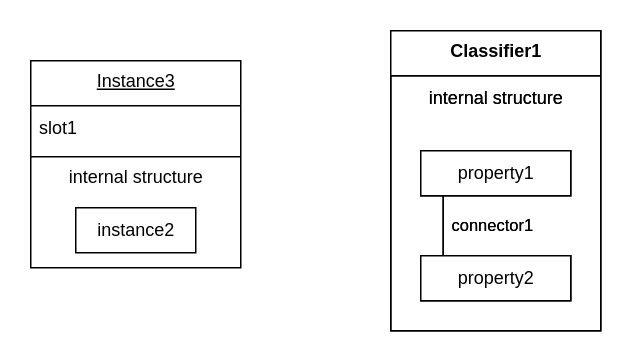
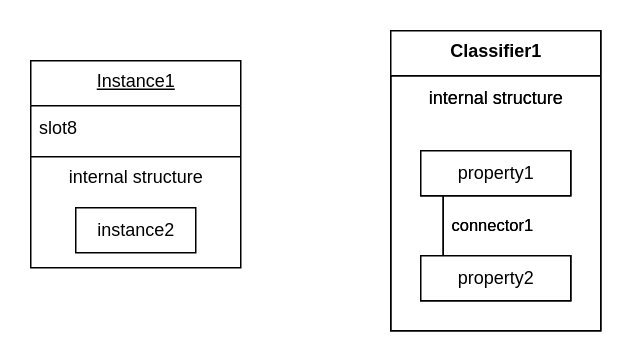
(137, 82) -> (137, 82)
(63, 128) -> (63, 128)
